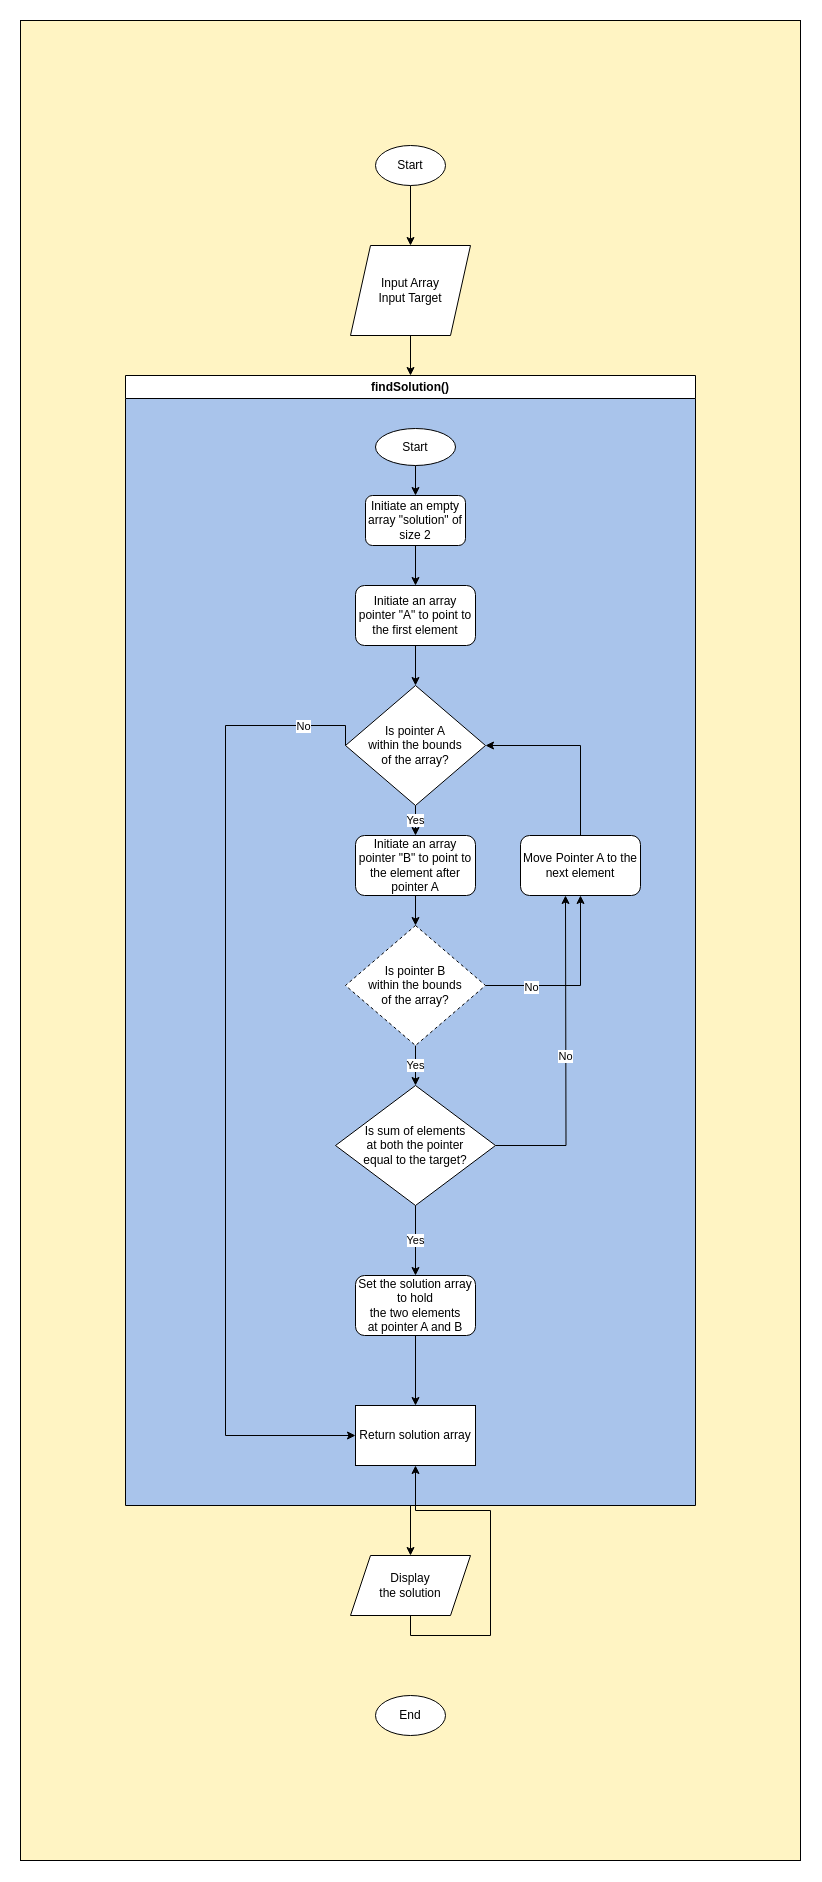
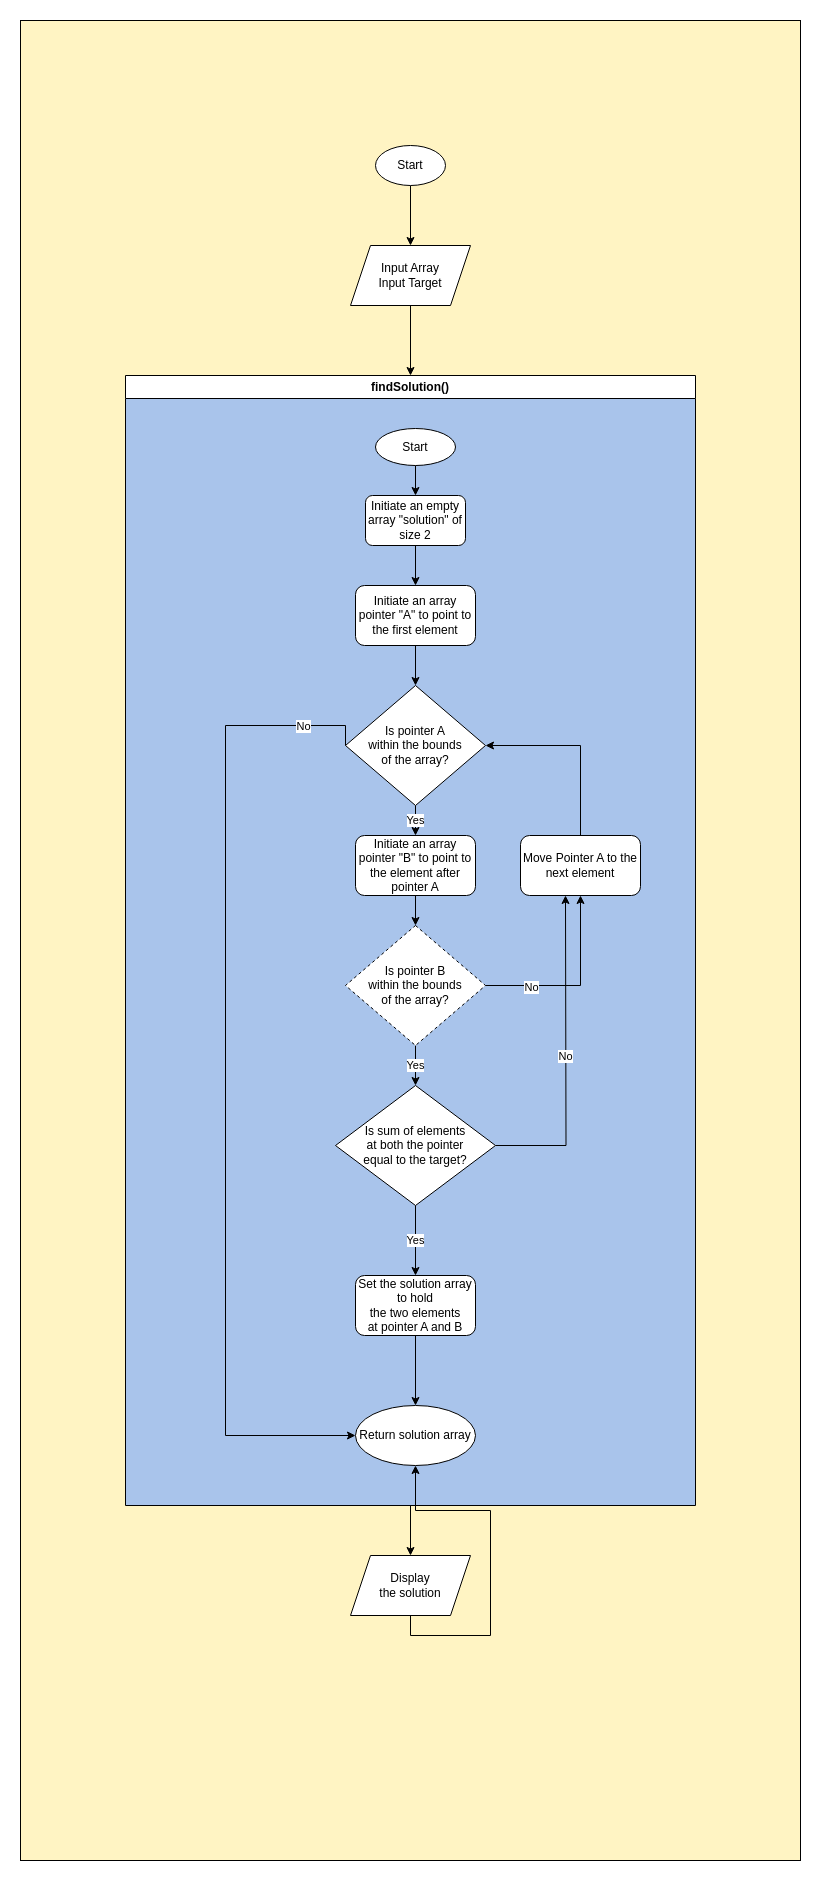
(411, 291) -> (411, 276)
(416, 1436) -> (416, 1436)
(411, 1716) -> none
